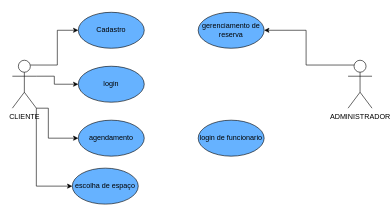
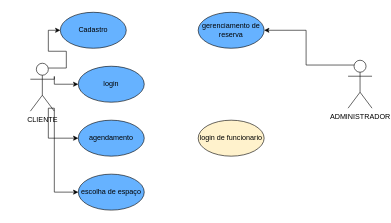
(111, 30) -> (93, 30)
(24, 84) -> (42, 87)
(231, 138) -> (231, 138)
(105, 186) -> (111, 192)
